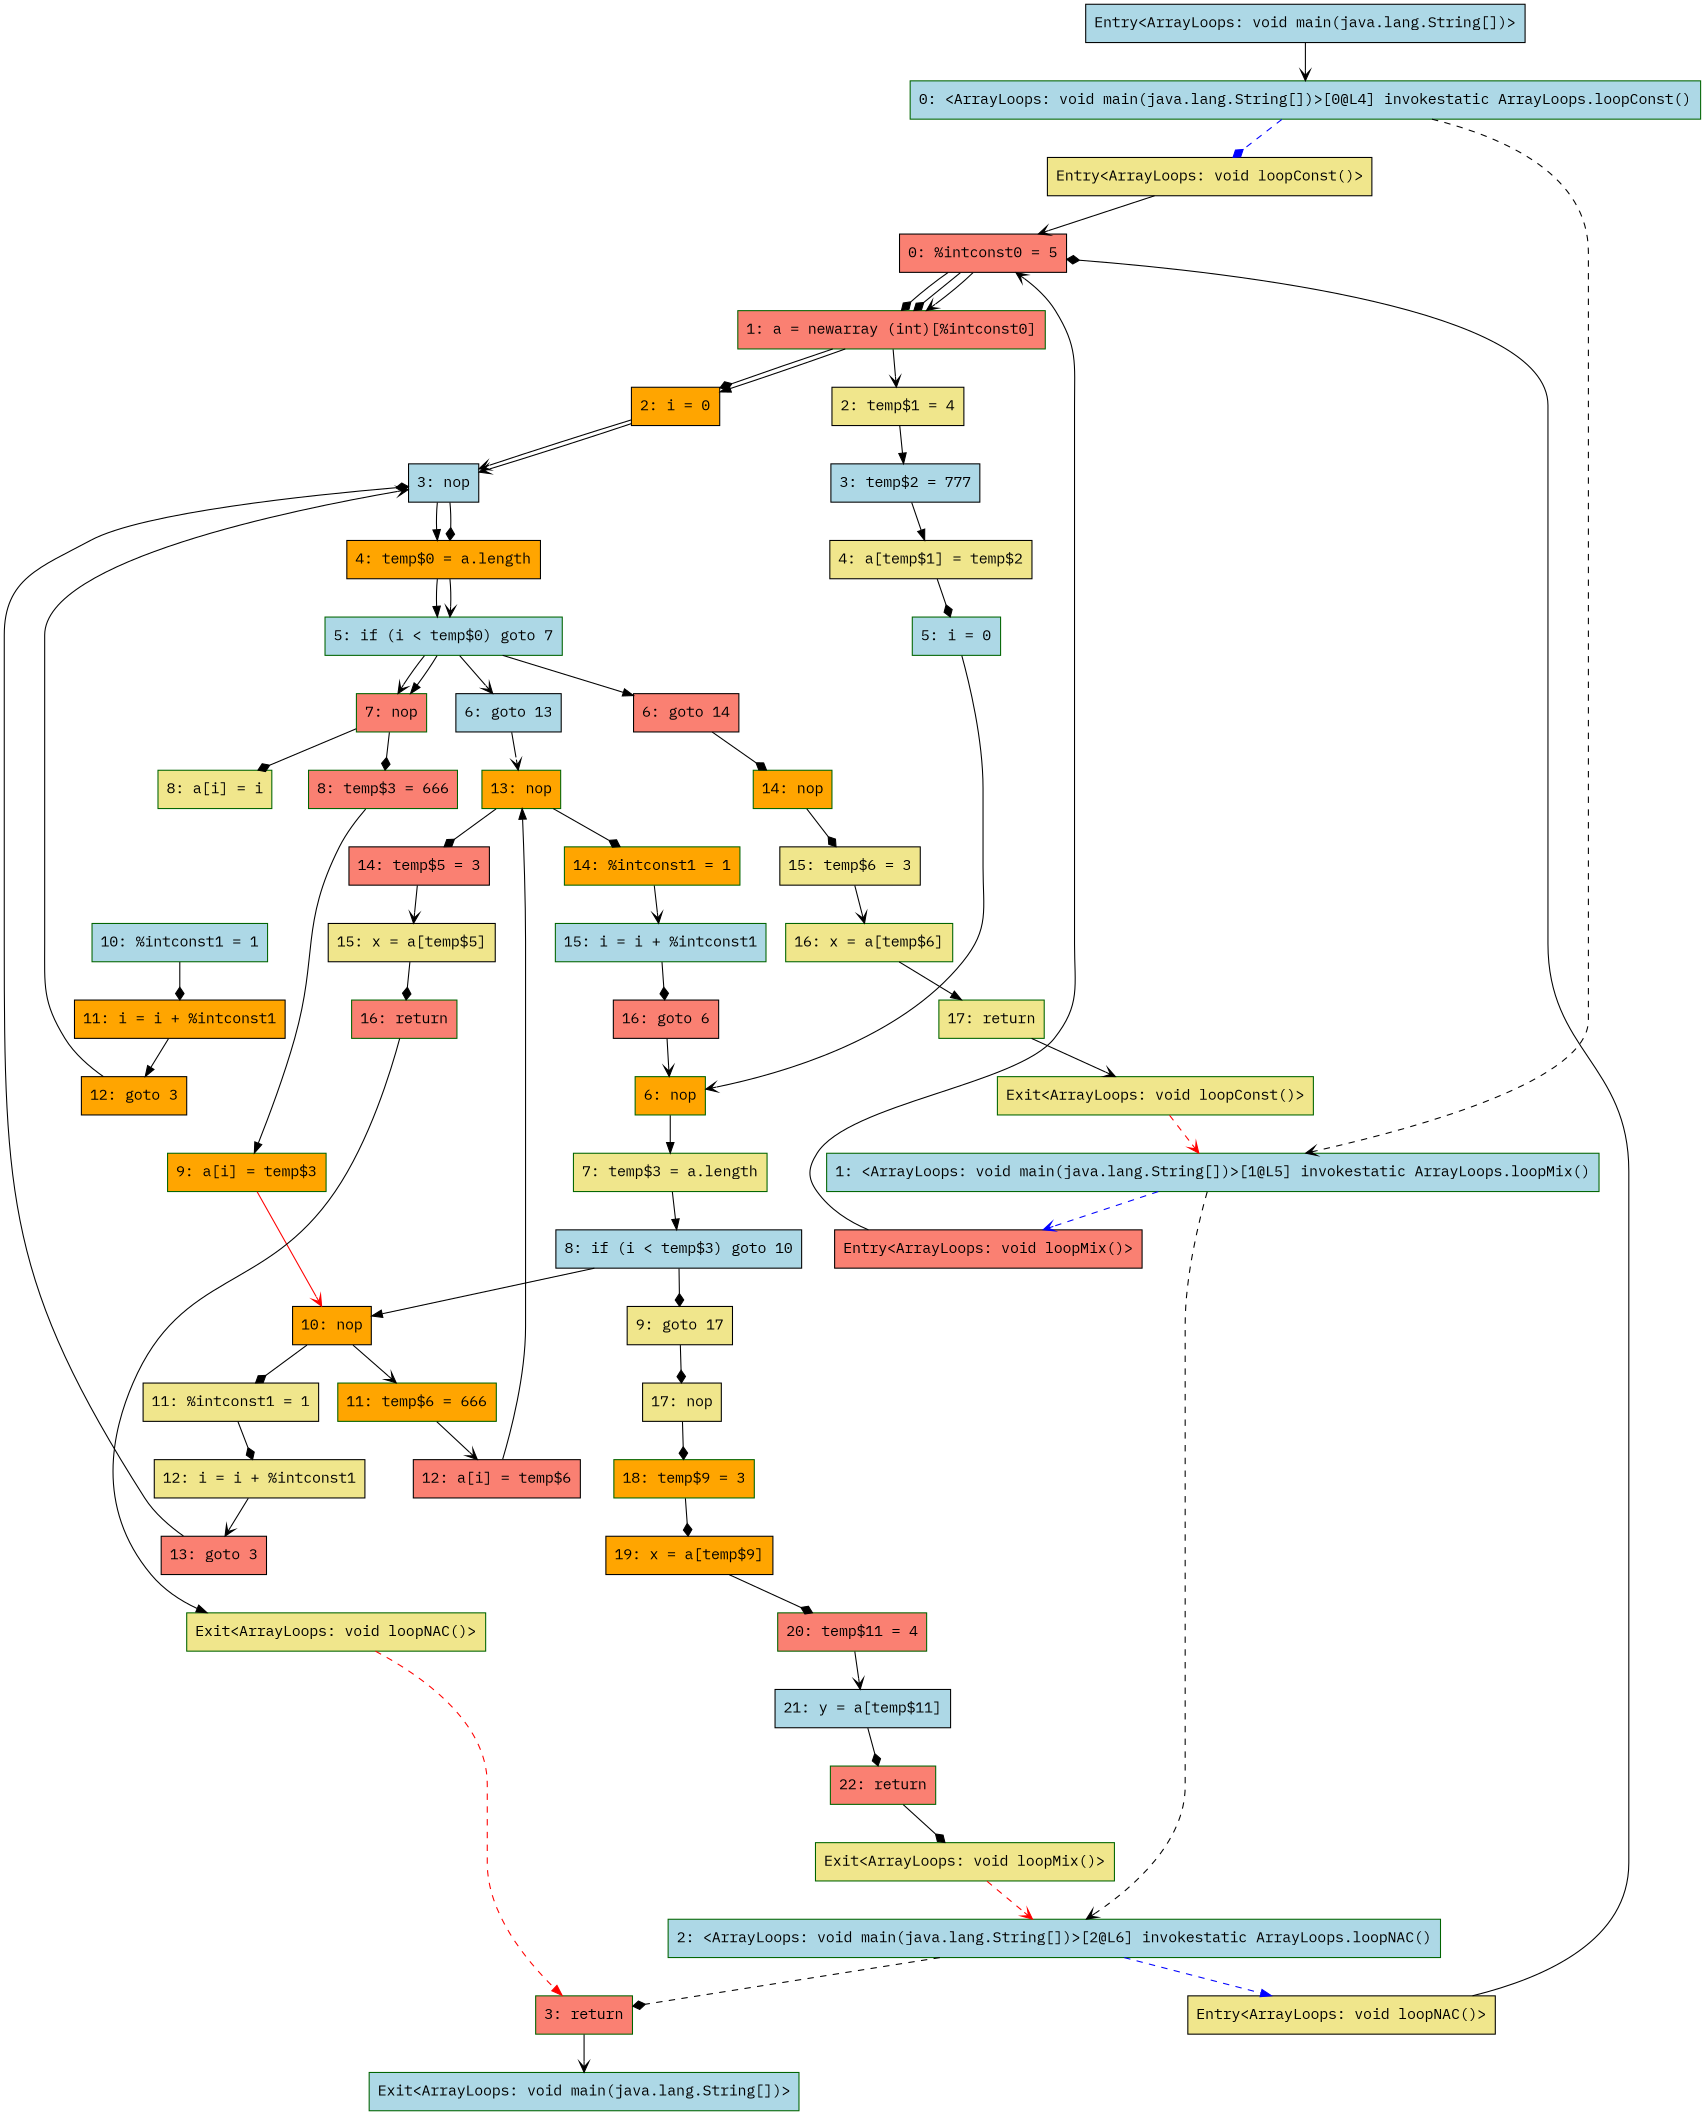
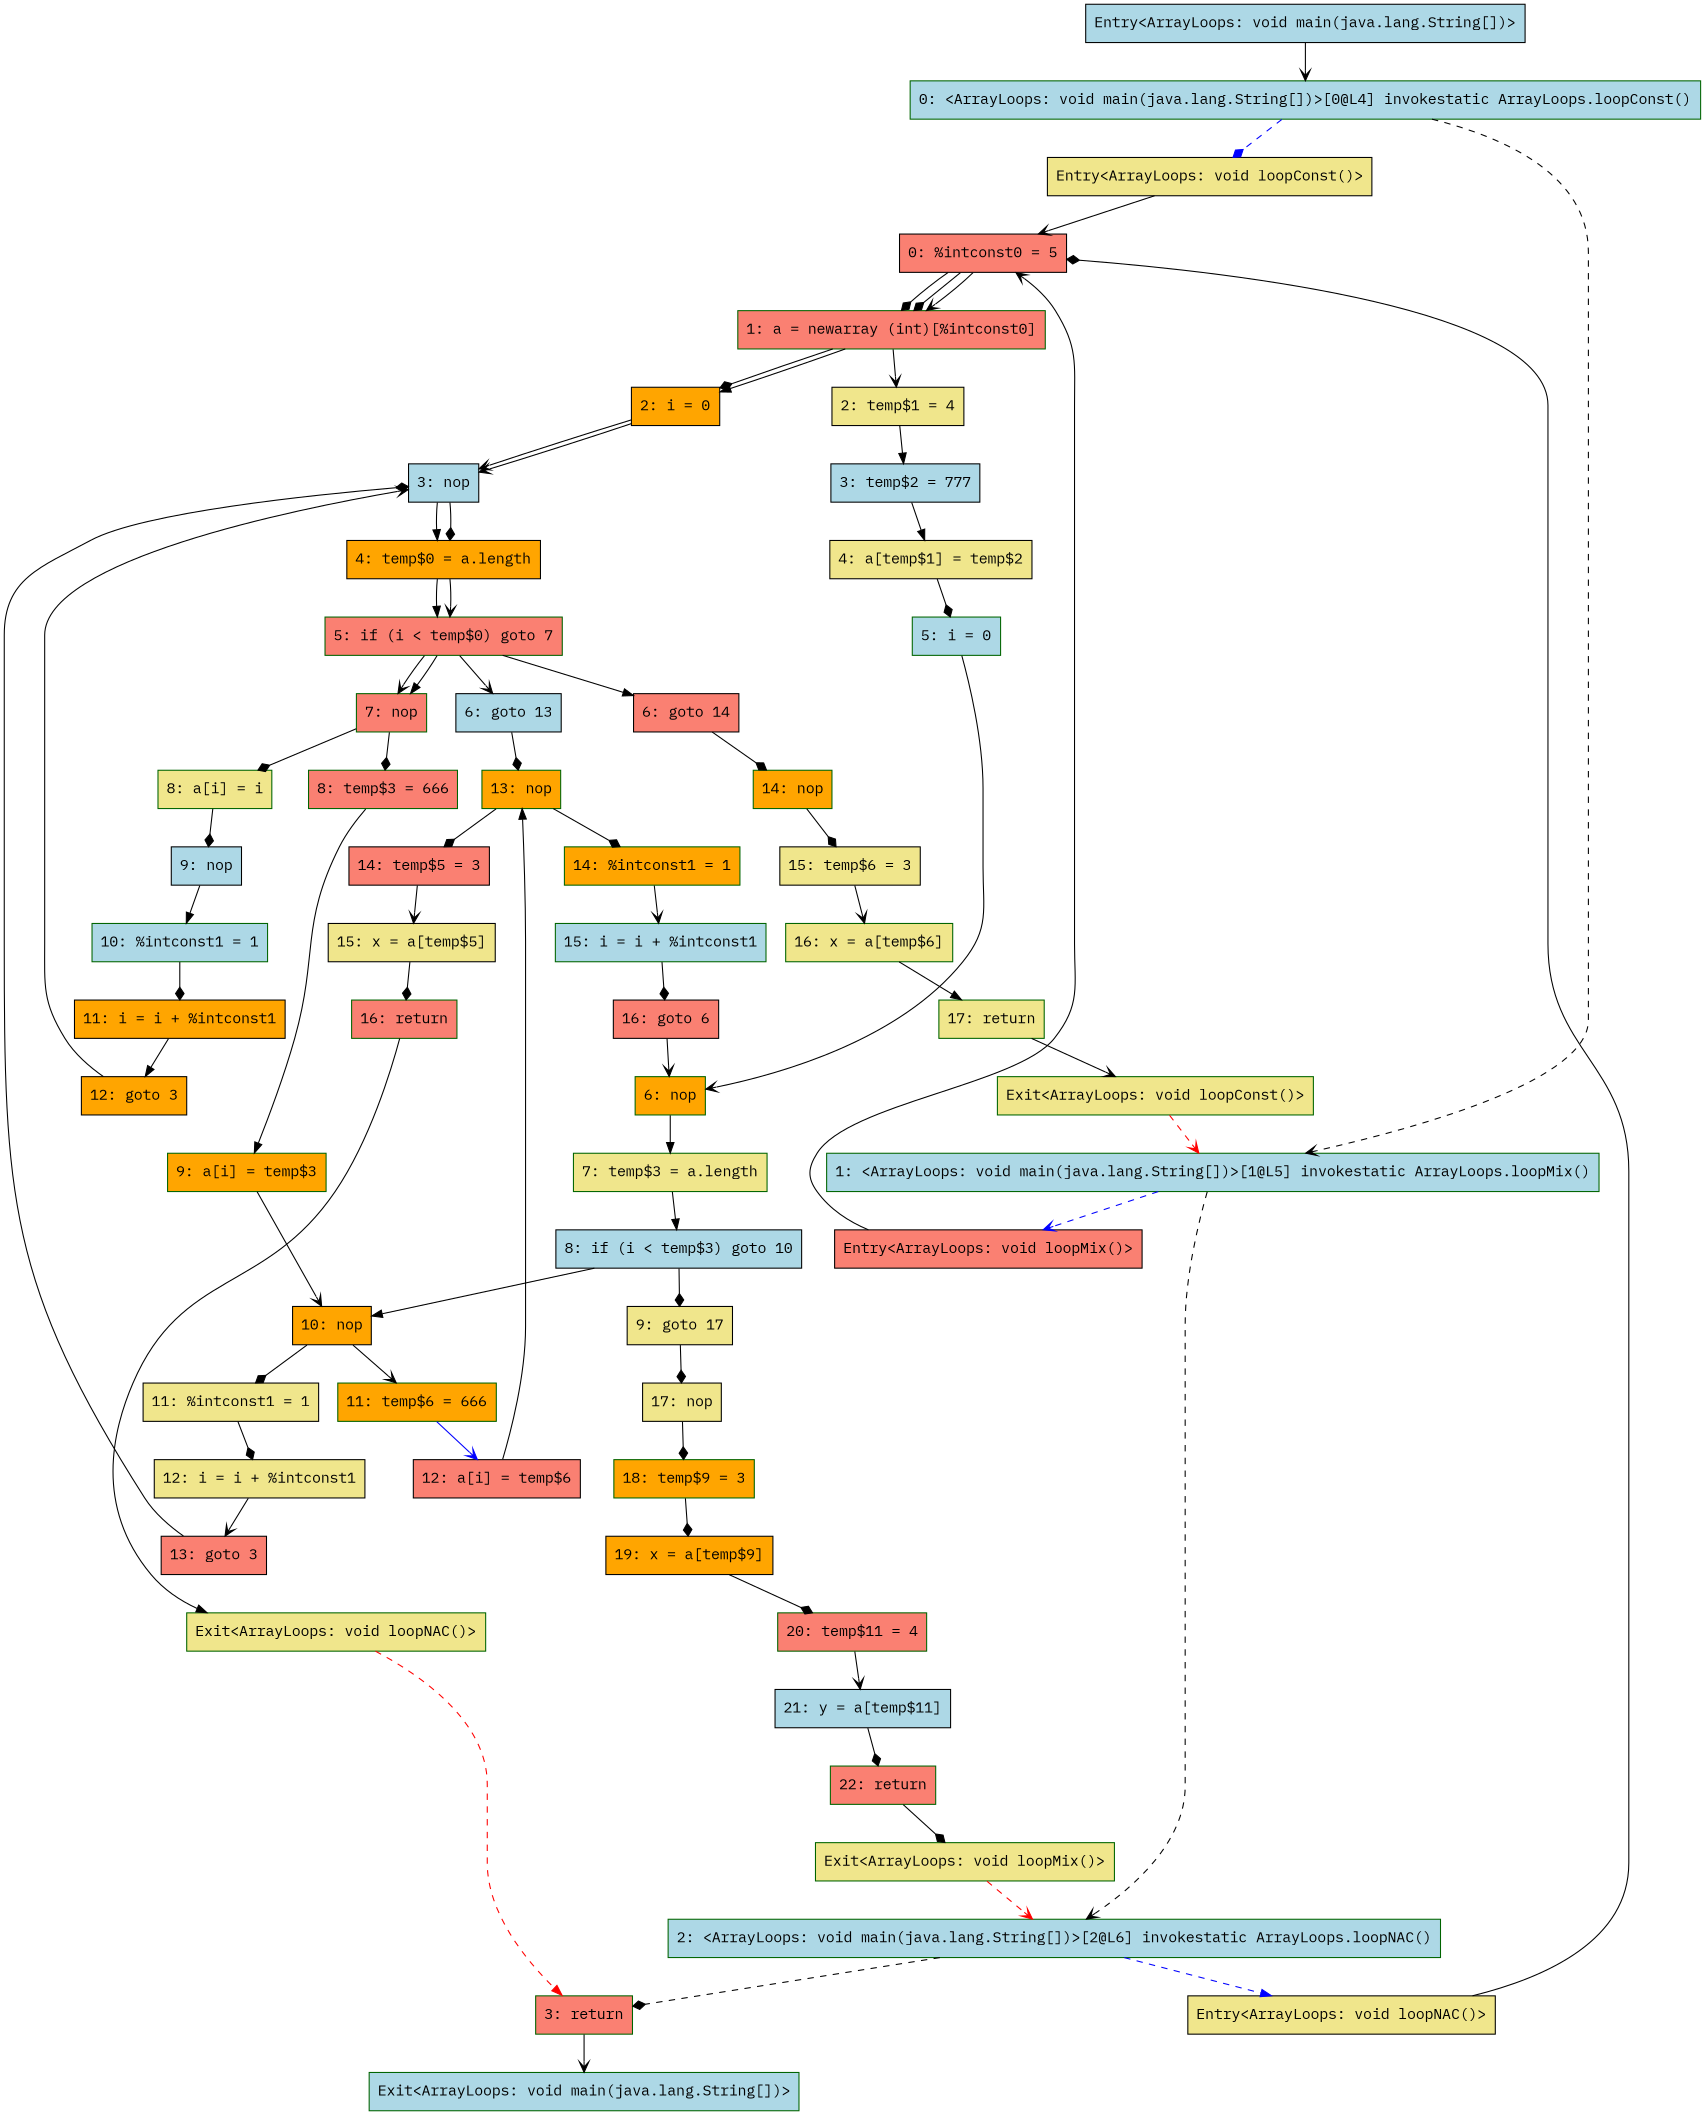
(444, 636) -> (444, 636)
(514, 745) -> (514, 745)
none -> (206, 866)
(282, 1236) -> (282, 1236)
(453, 1437) -> (453, 1437)
